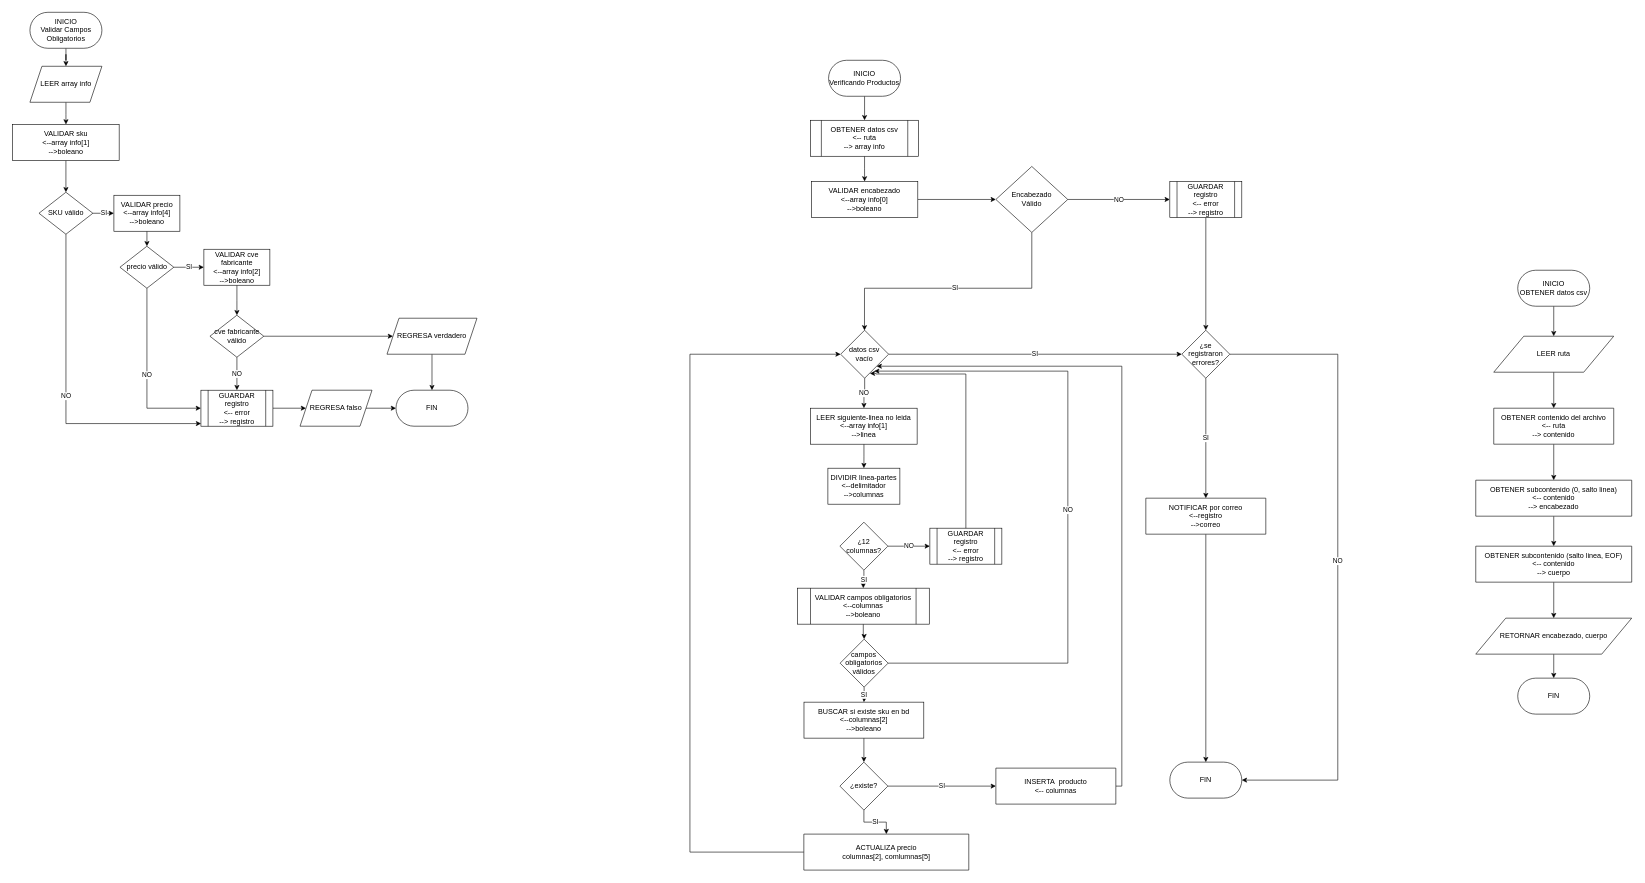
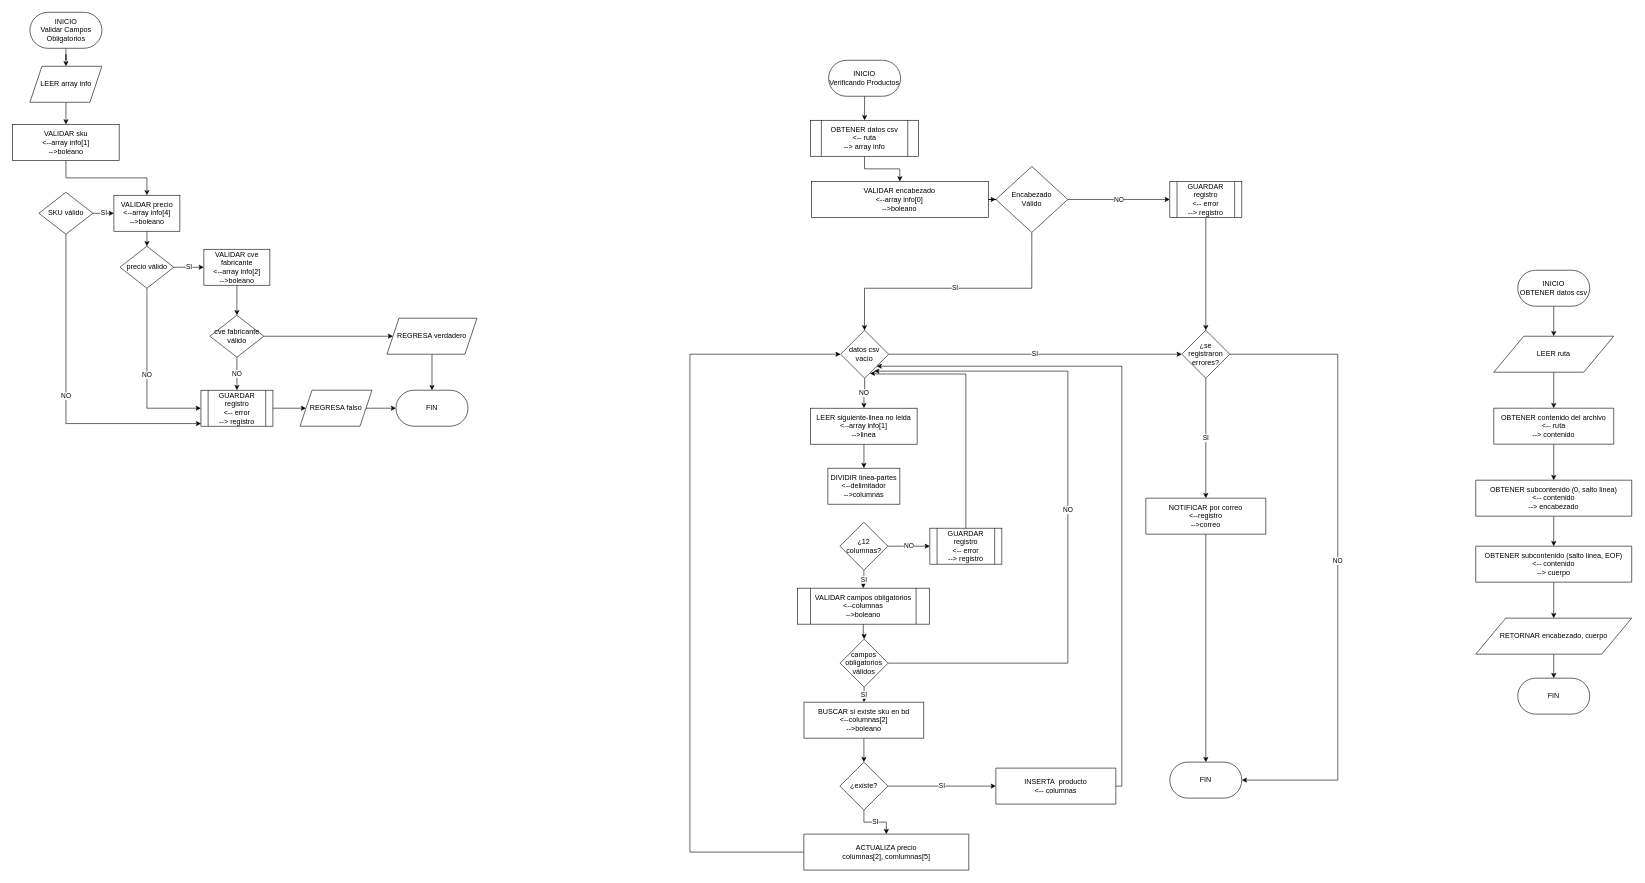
(66, 186) -> (147, 189)
(864, 200) -> (900, 200)
